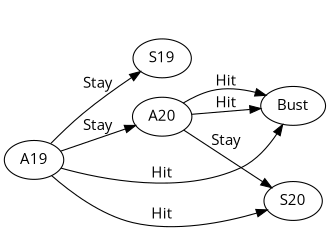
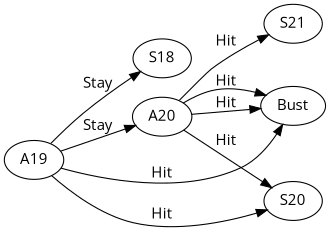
none -> (293, 24)
(162, 58) -> (162, 58)
(226, 141) -> (226, 141)
